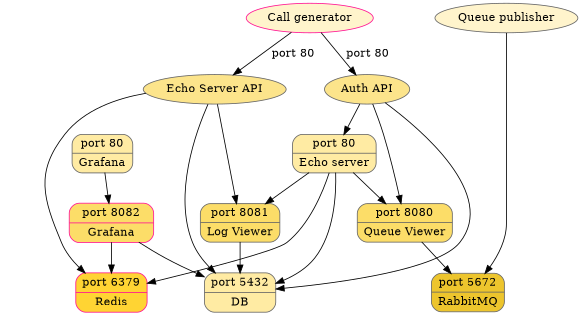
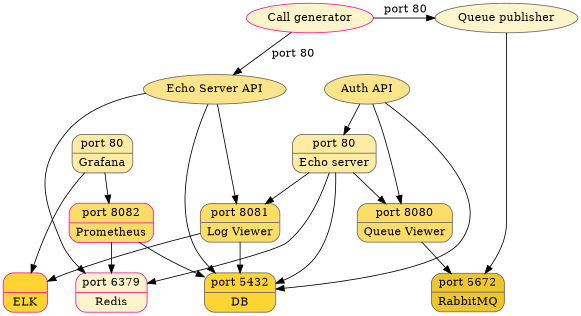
(336, 51) -> (400, 18)
(111, 232) -> (111, 232)
none -> (25, 293)
(111, 293) -> (111, 293)
(240, 293) -> (240, 293)
